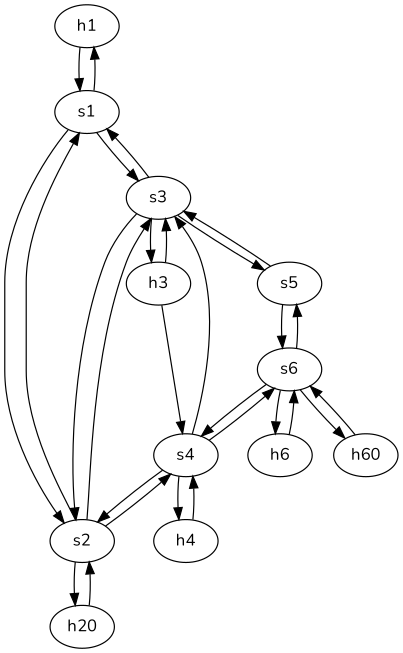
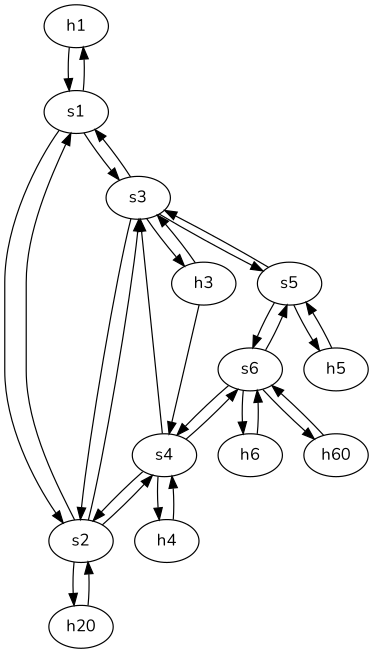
none -> (336, 369)
